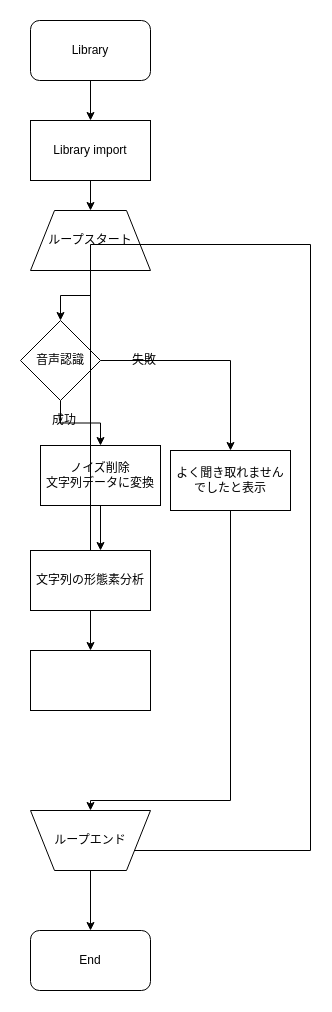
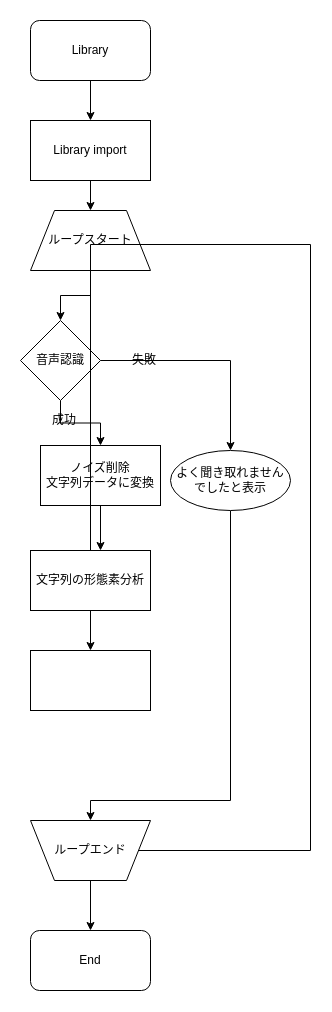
(231, 481) -> (231, 481)
(91, 841) -> (91, 851)
